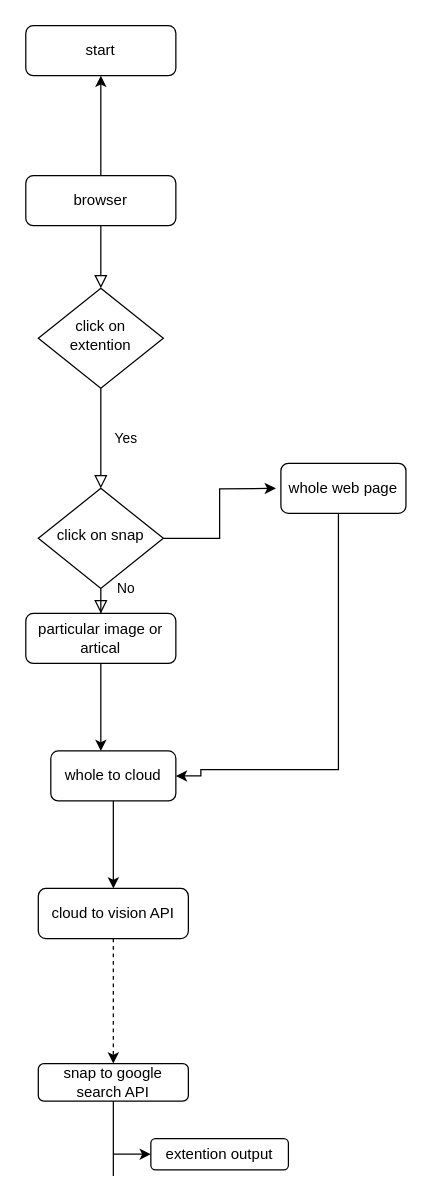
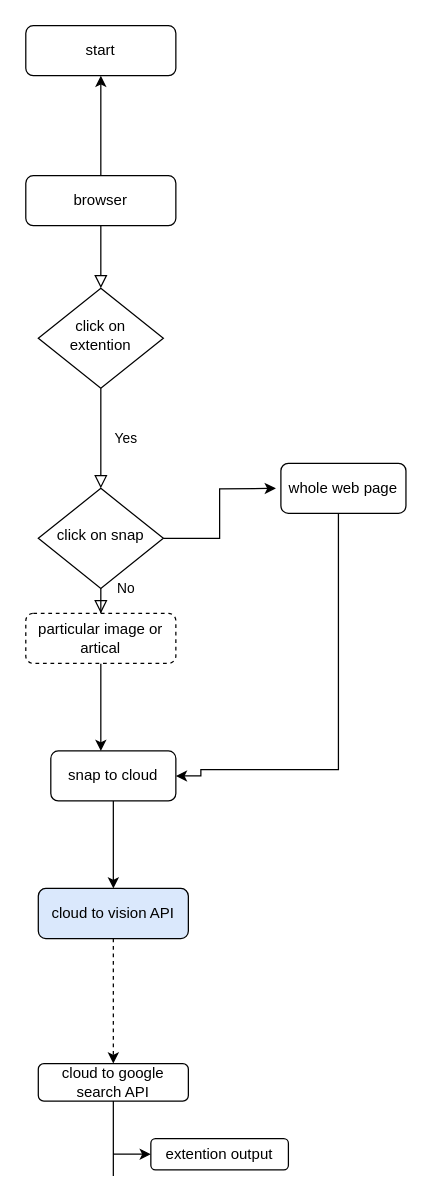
(101, 638) -> (101, 638)
(113, 776) -> (113, 776)
(113, 913) -> (113, 913)
(113, 1082) -> (113, 1082)
